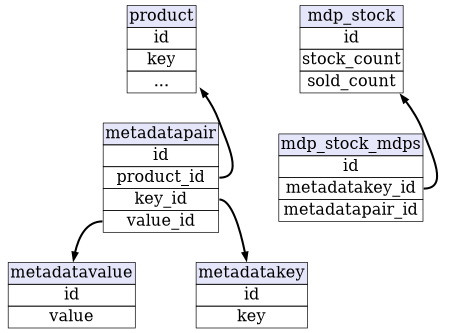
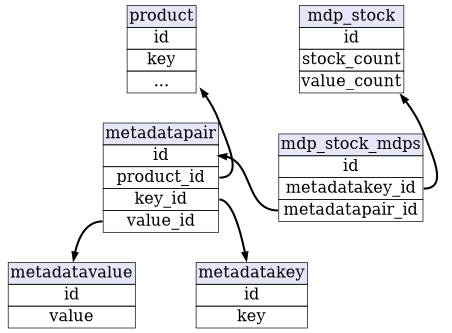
(352, 81) -> (352, 81)
none -> (250, 186)
